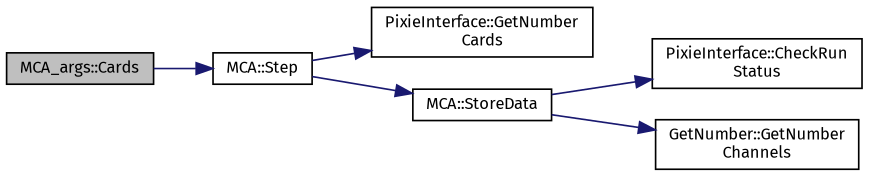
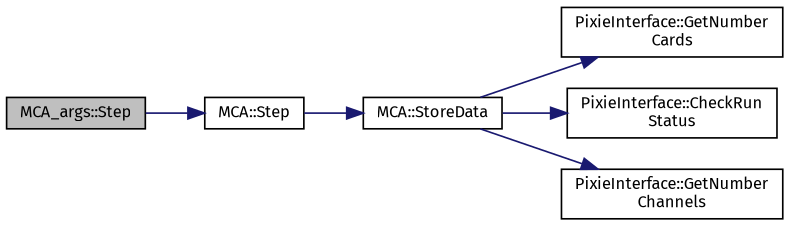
(333, 57) -> (531, 80)
(80, 69) -> (76, 113)
(757, 144) -> (672, 194)
